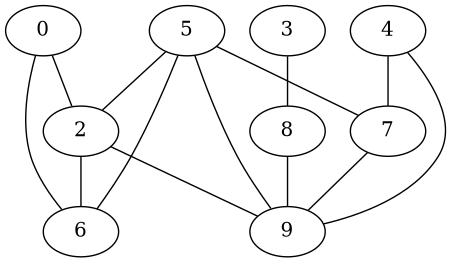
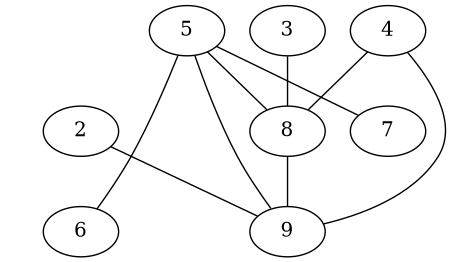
(43, 31) -> none
(134, 81) -> (237, 81)
(388, 81) -> (338, 81)
(338, 181) -> none
(81, 182) -> none
